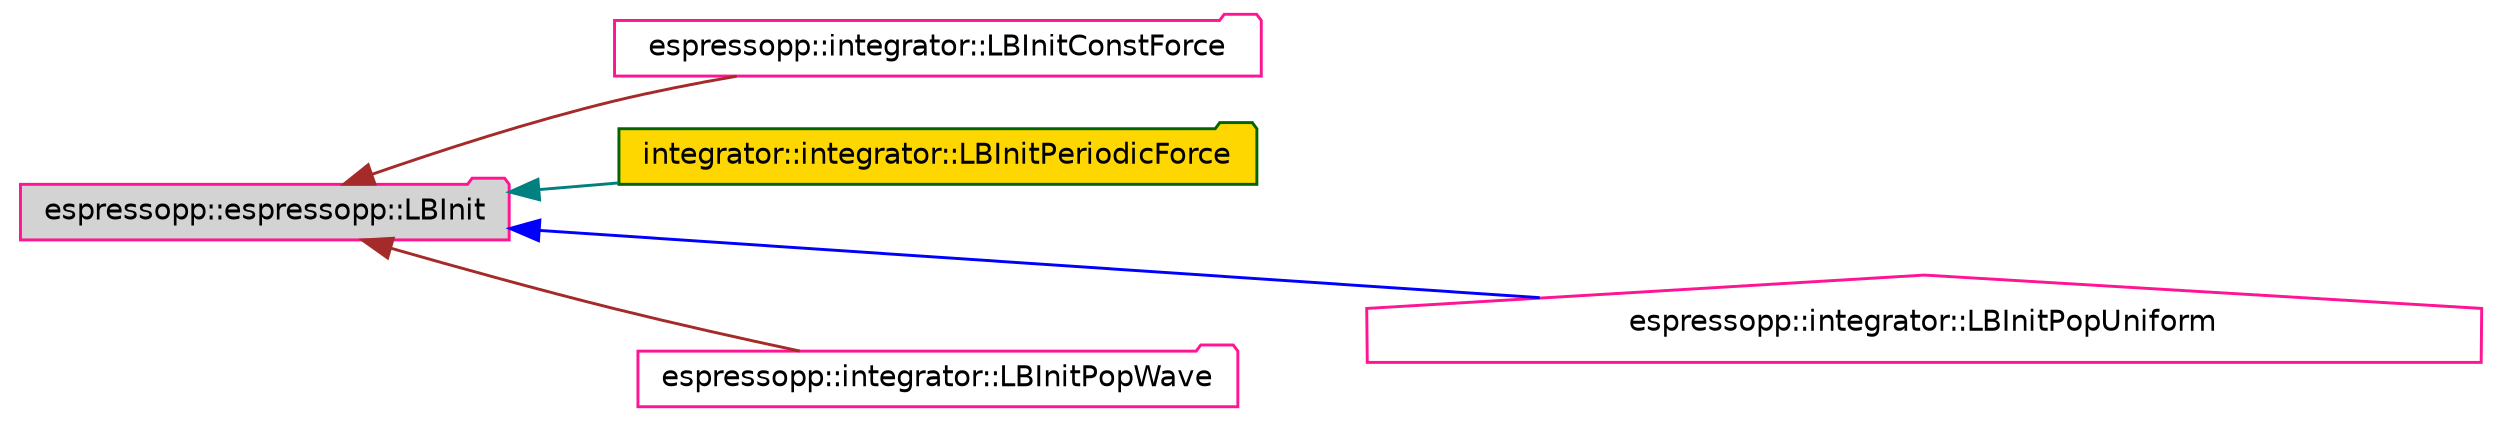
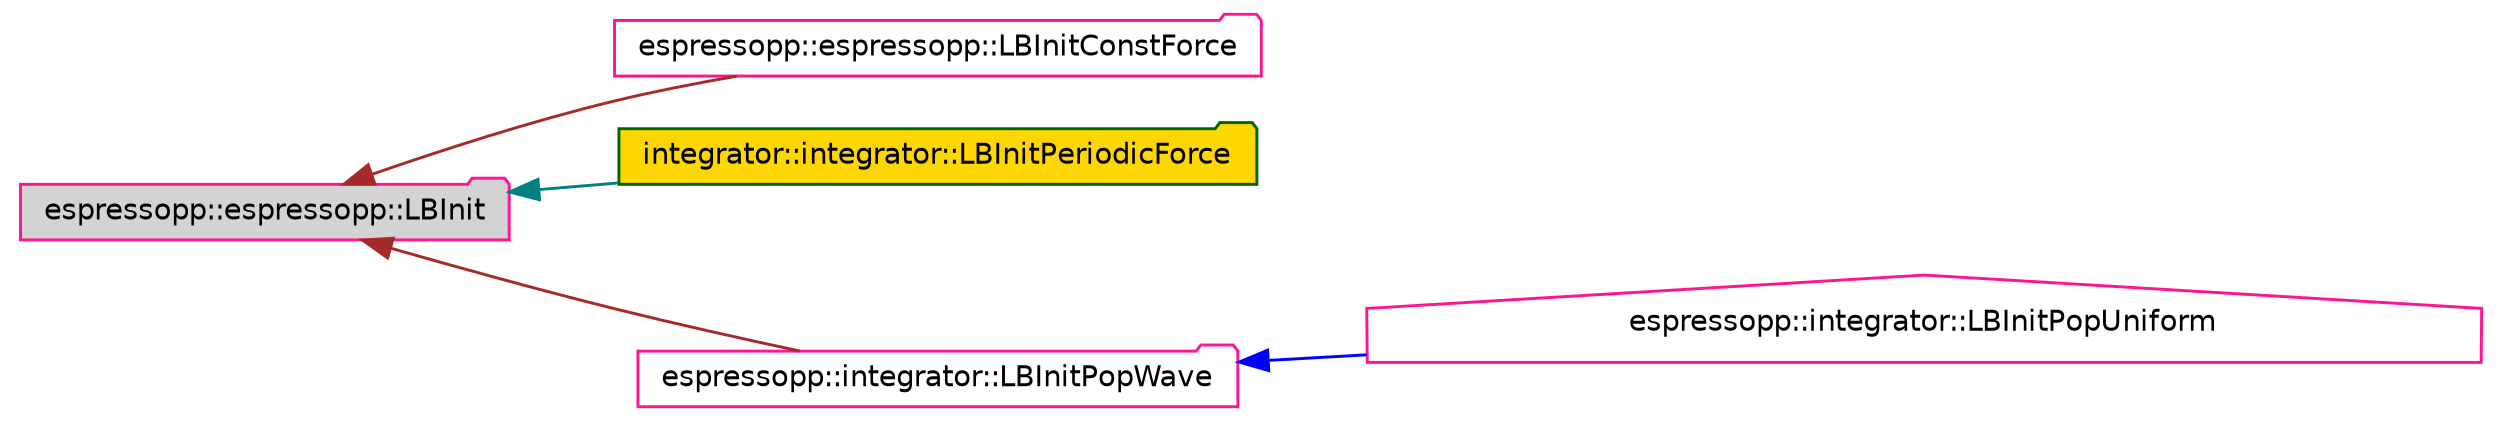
(938, 48) -> (938, 48)
(1040, 264) -> (1318, 358)
